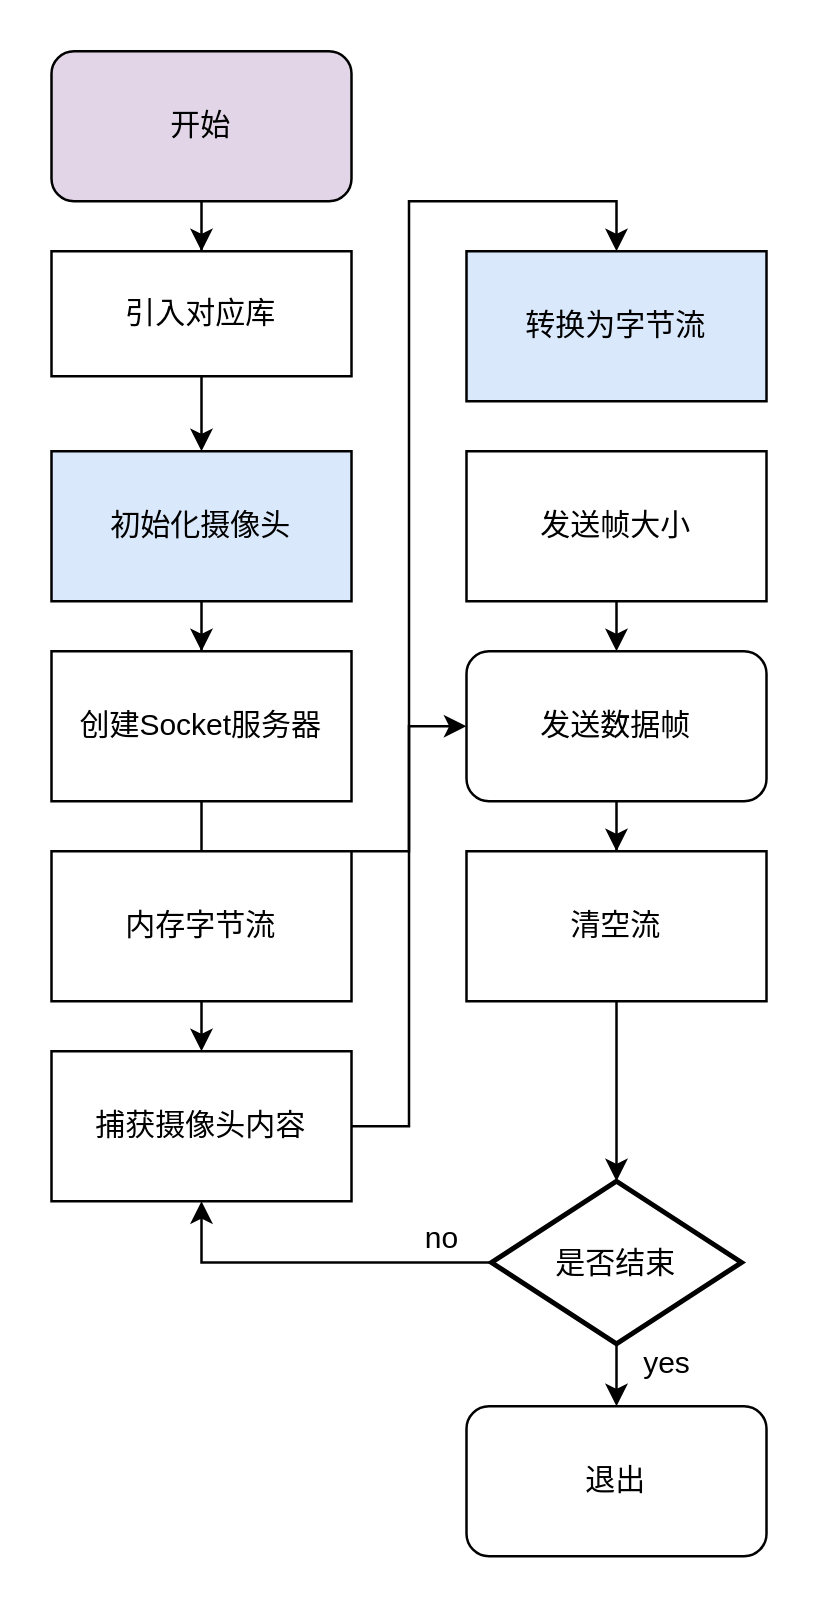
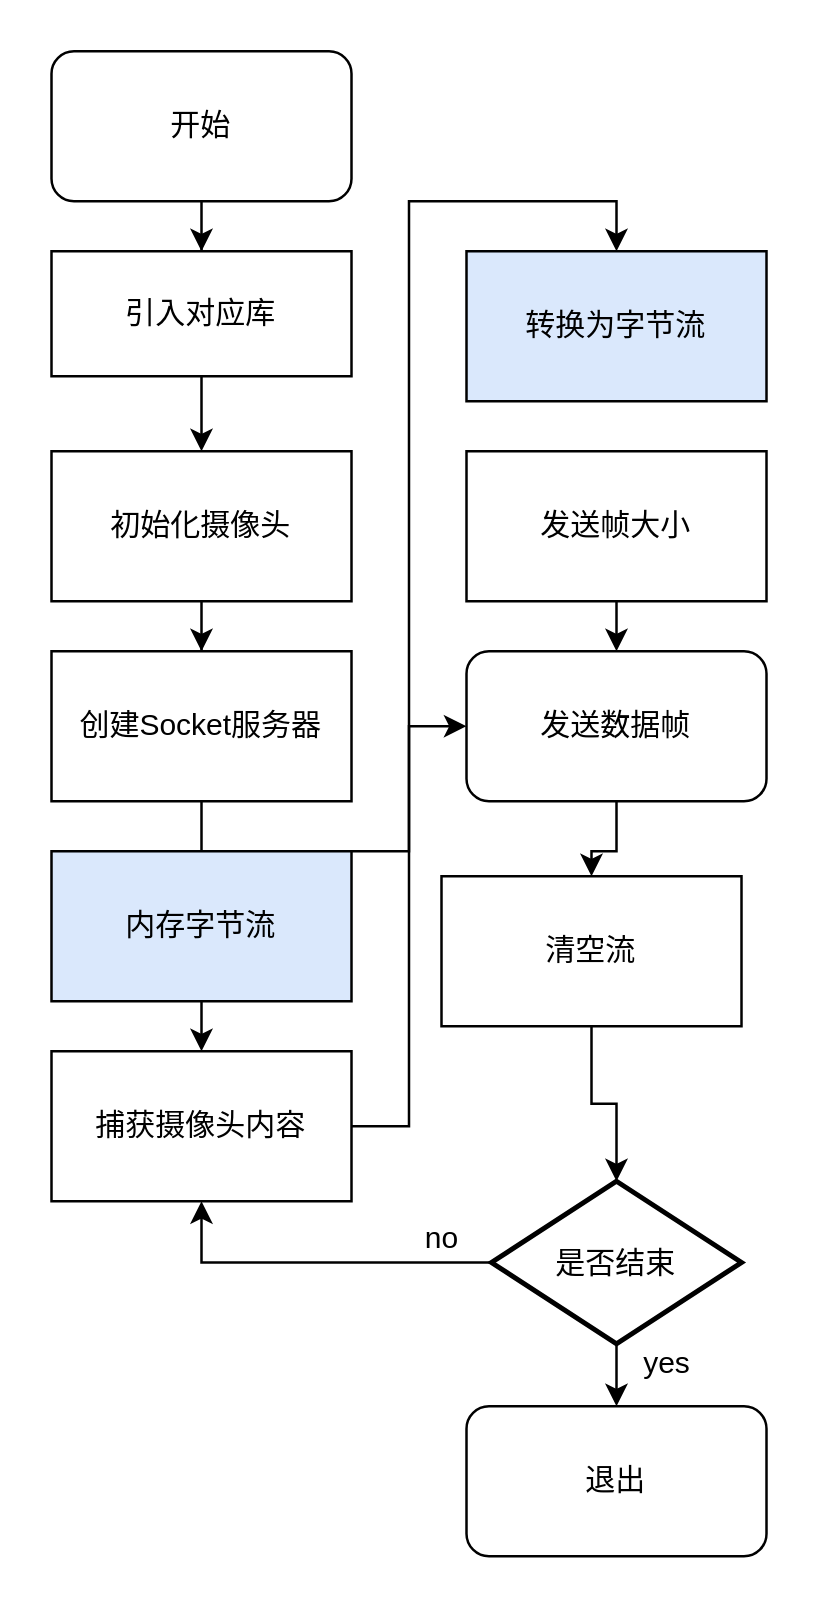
(201, 126) -> (201, 126)
(201, 526) -> (201, 526)
(201, 926) -> (201, 926)
(616, 926) -> (591, 951)
